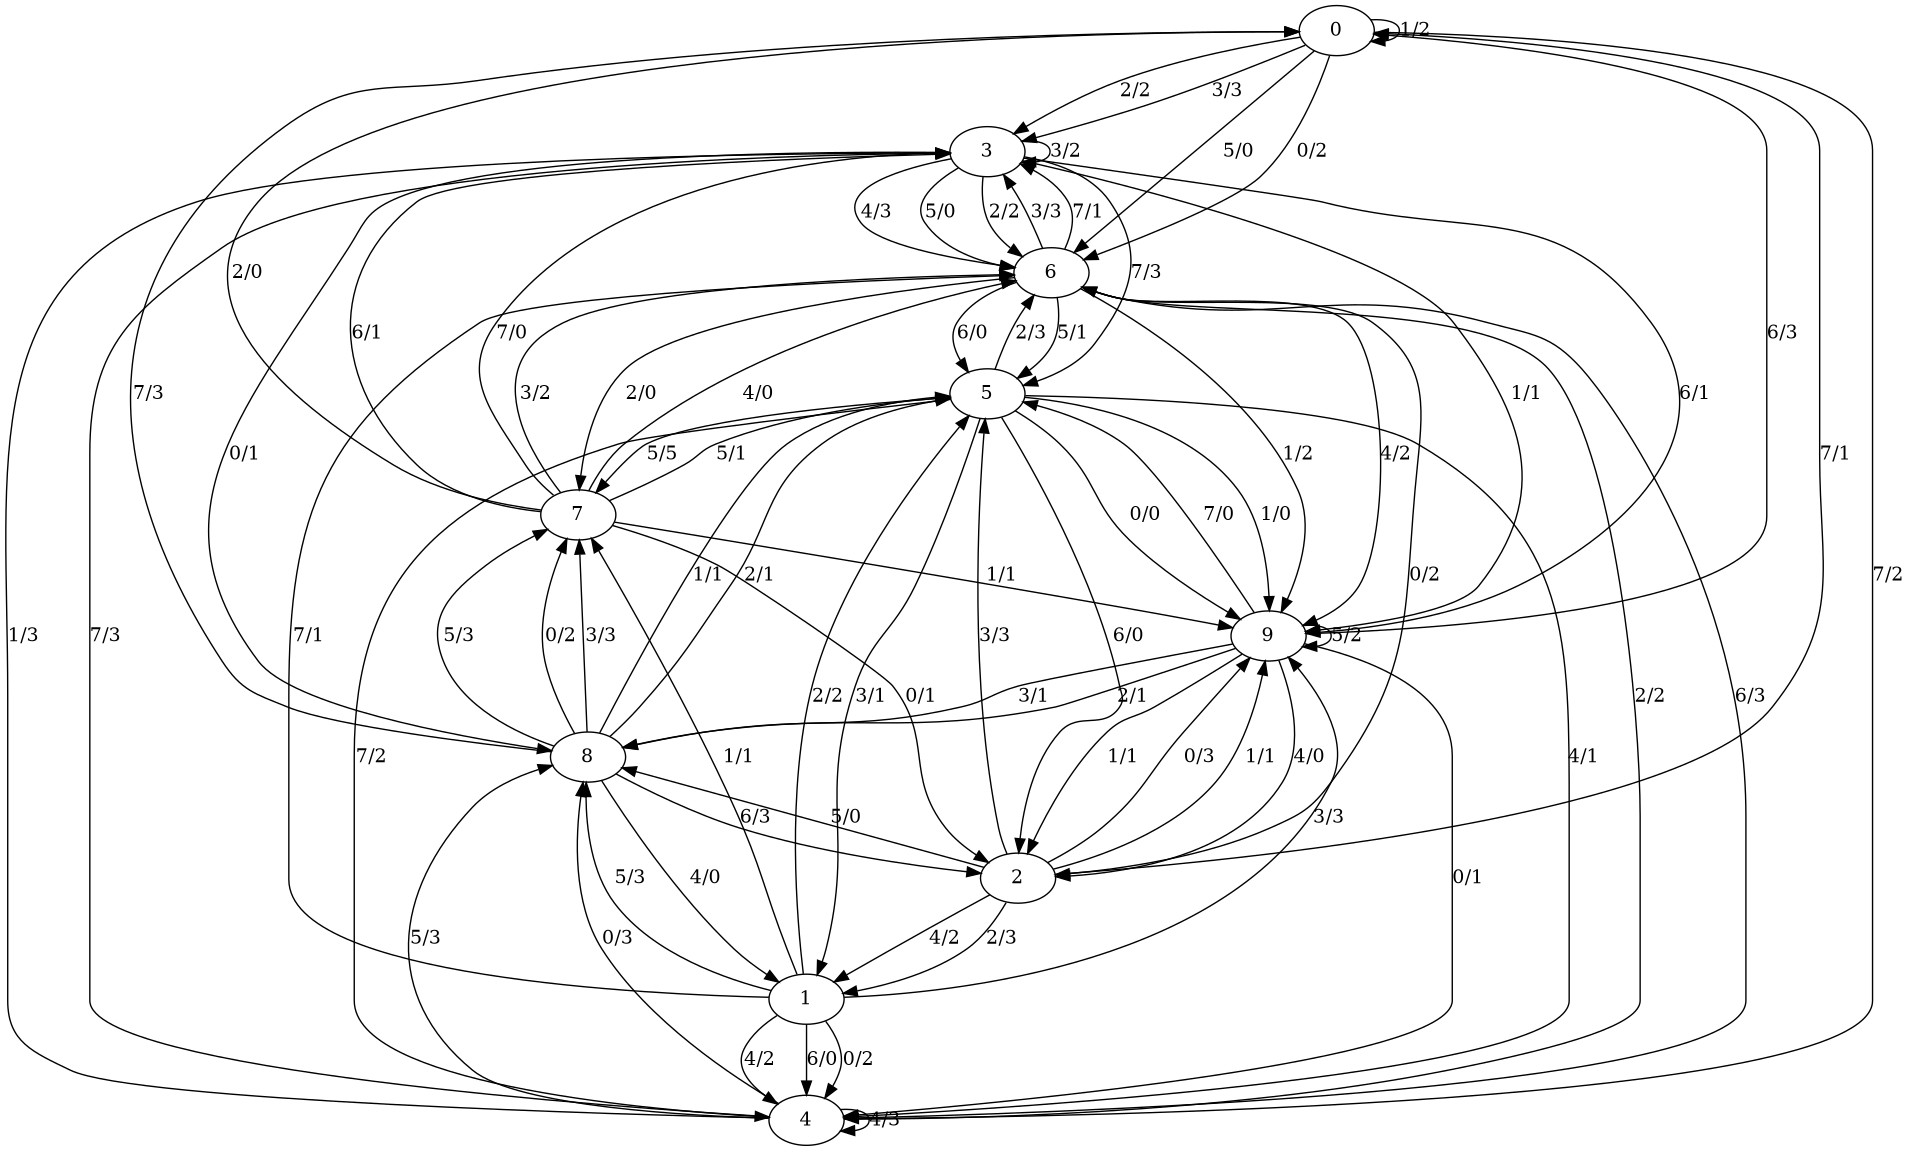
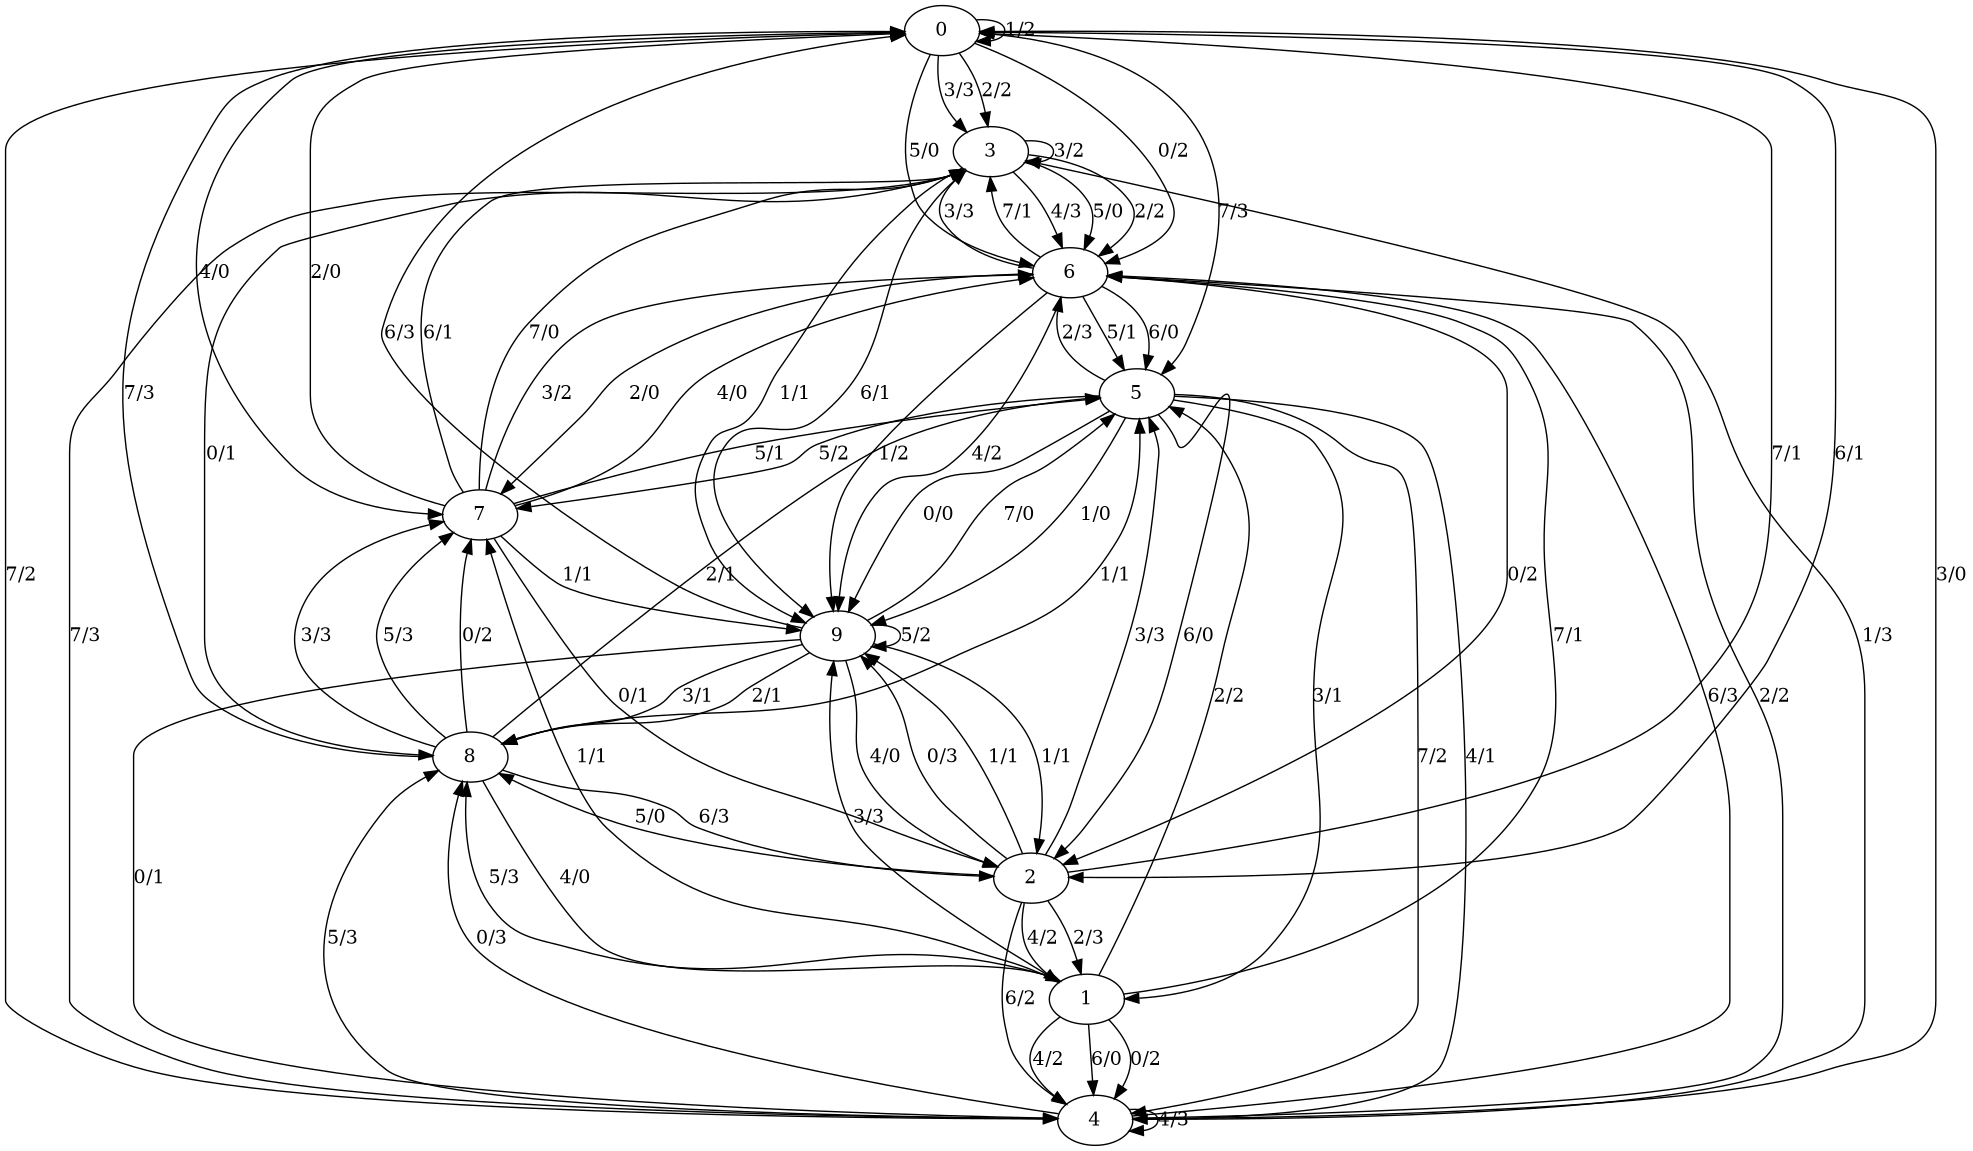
none -> (280, 92)
(1131, 260) -> (1198, 130)
none -> (1836, 344)
(663, 454) -> (834, 454)
none -> (1936, 506)
none -> (1003, 1008)
